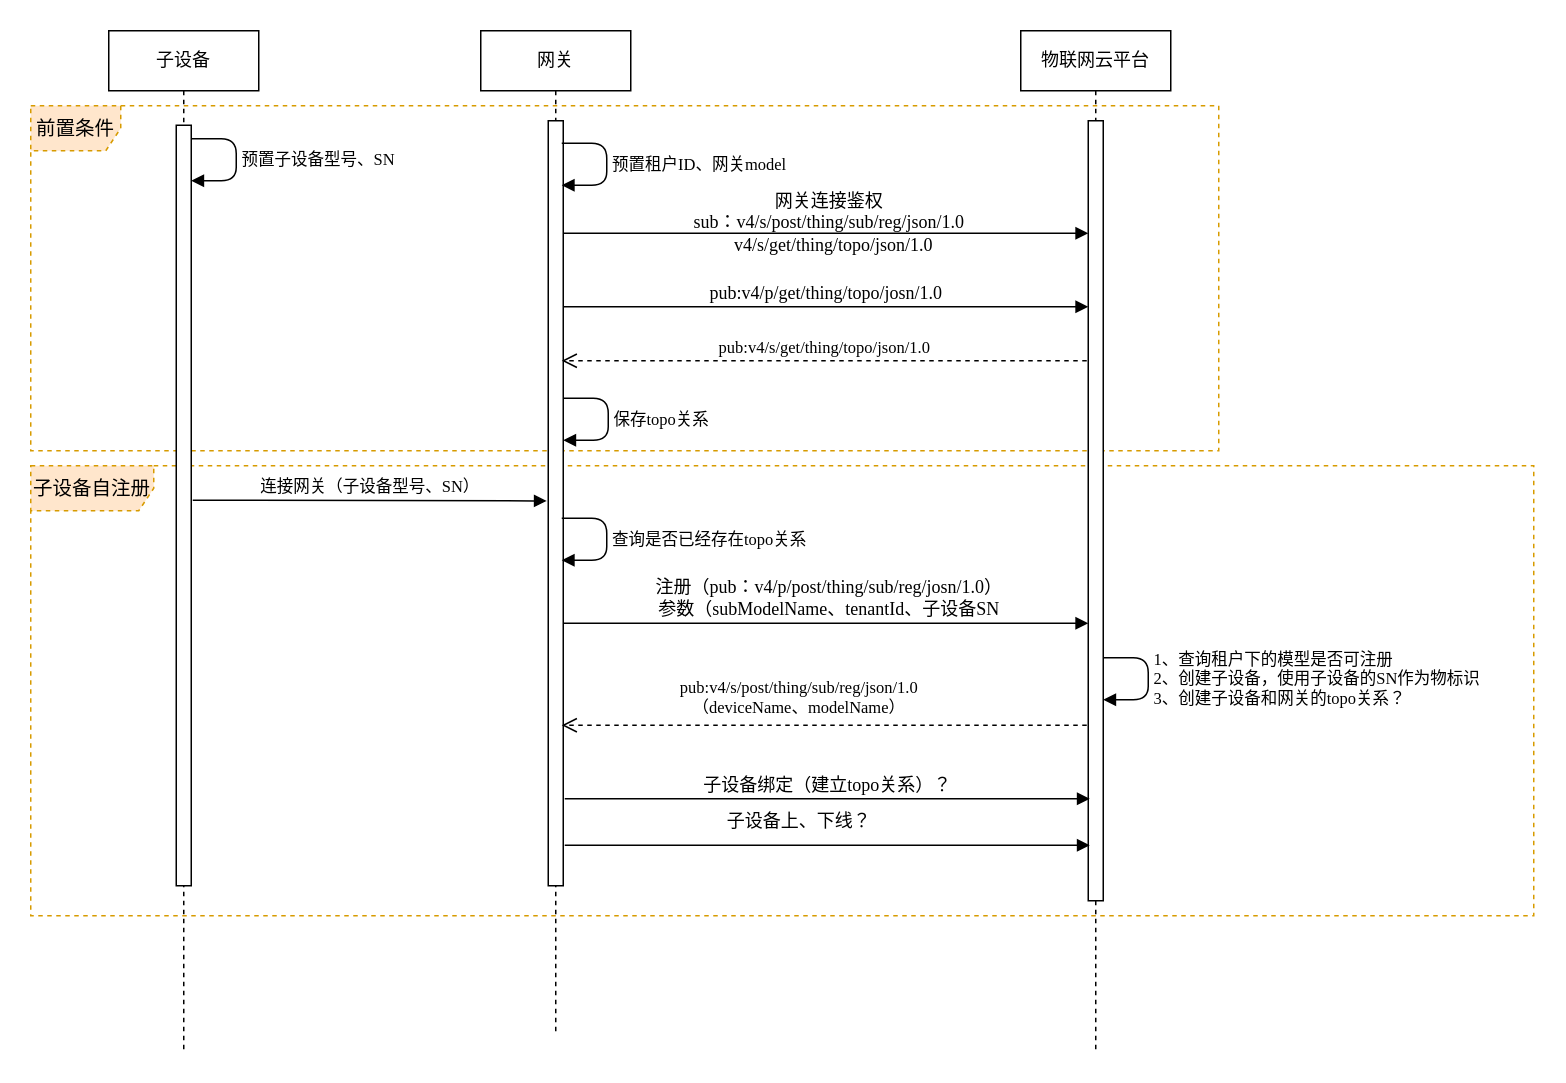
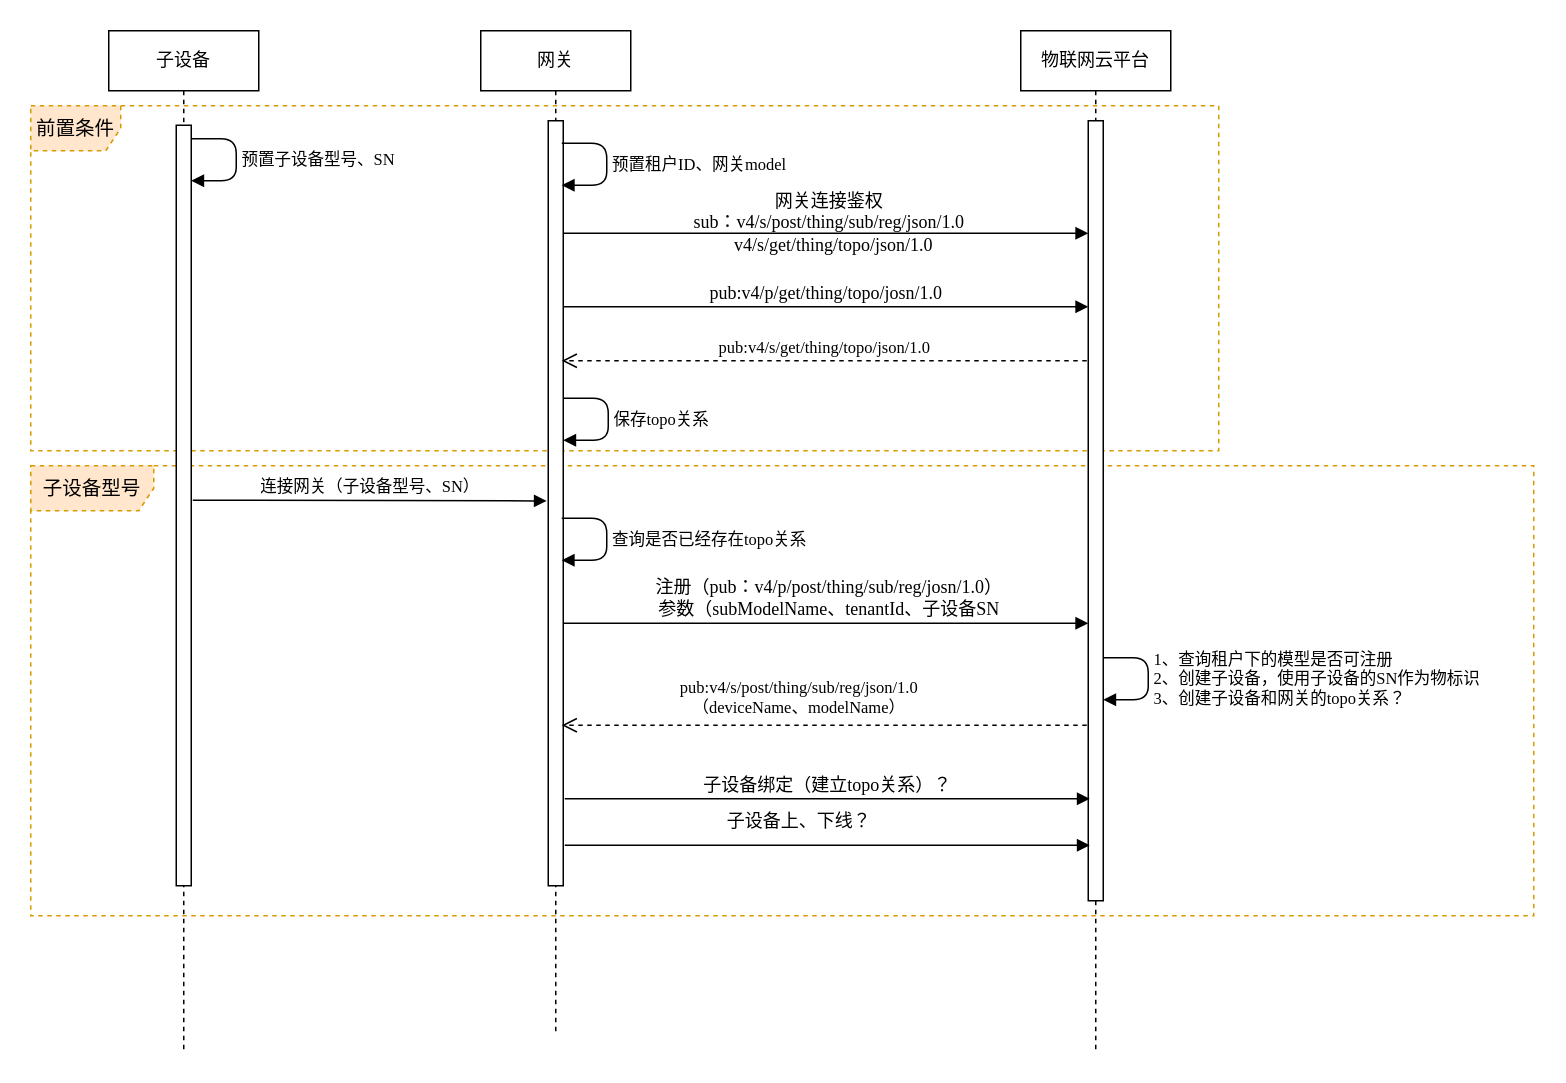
(92, 488) -> (92, 488)
